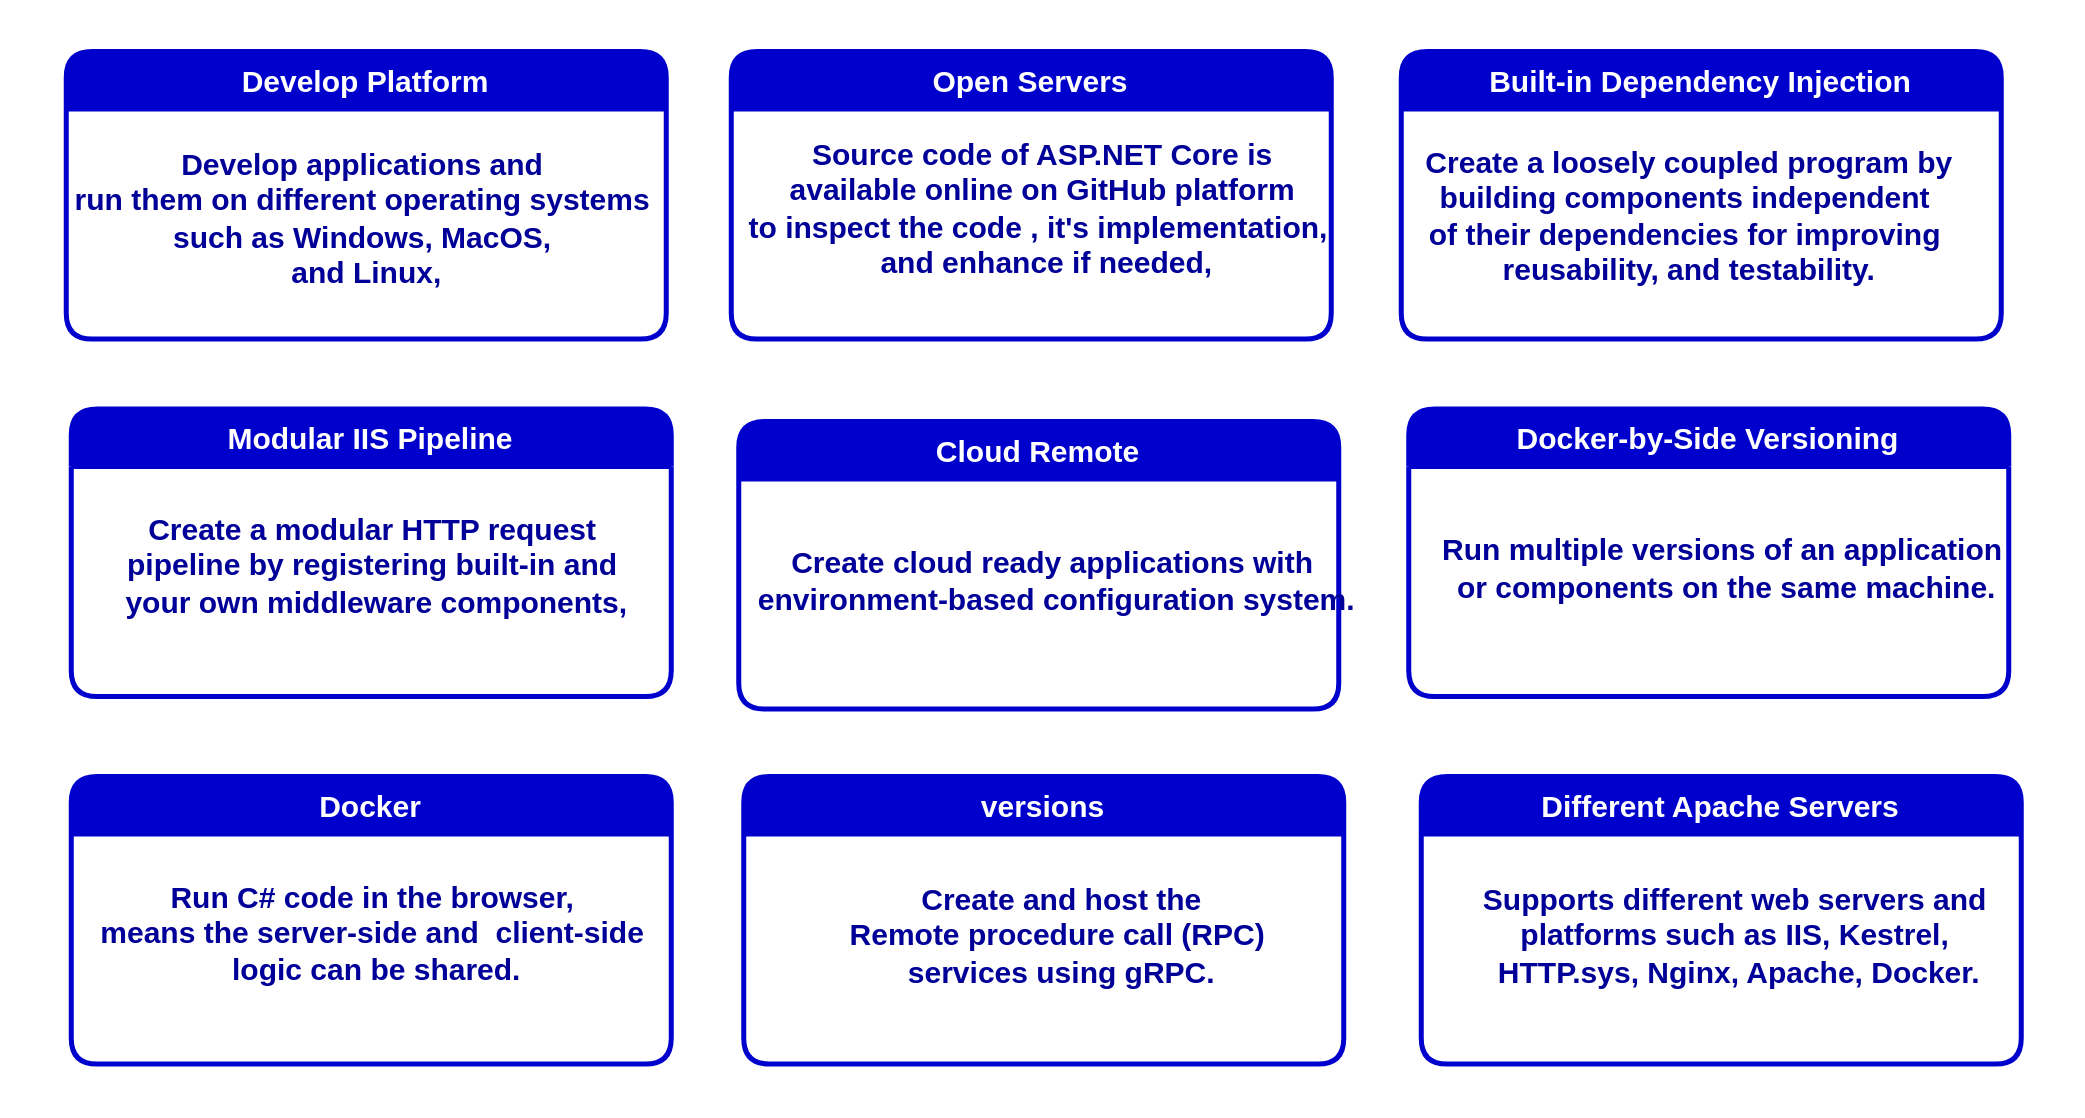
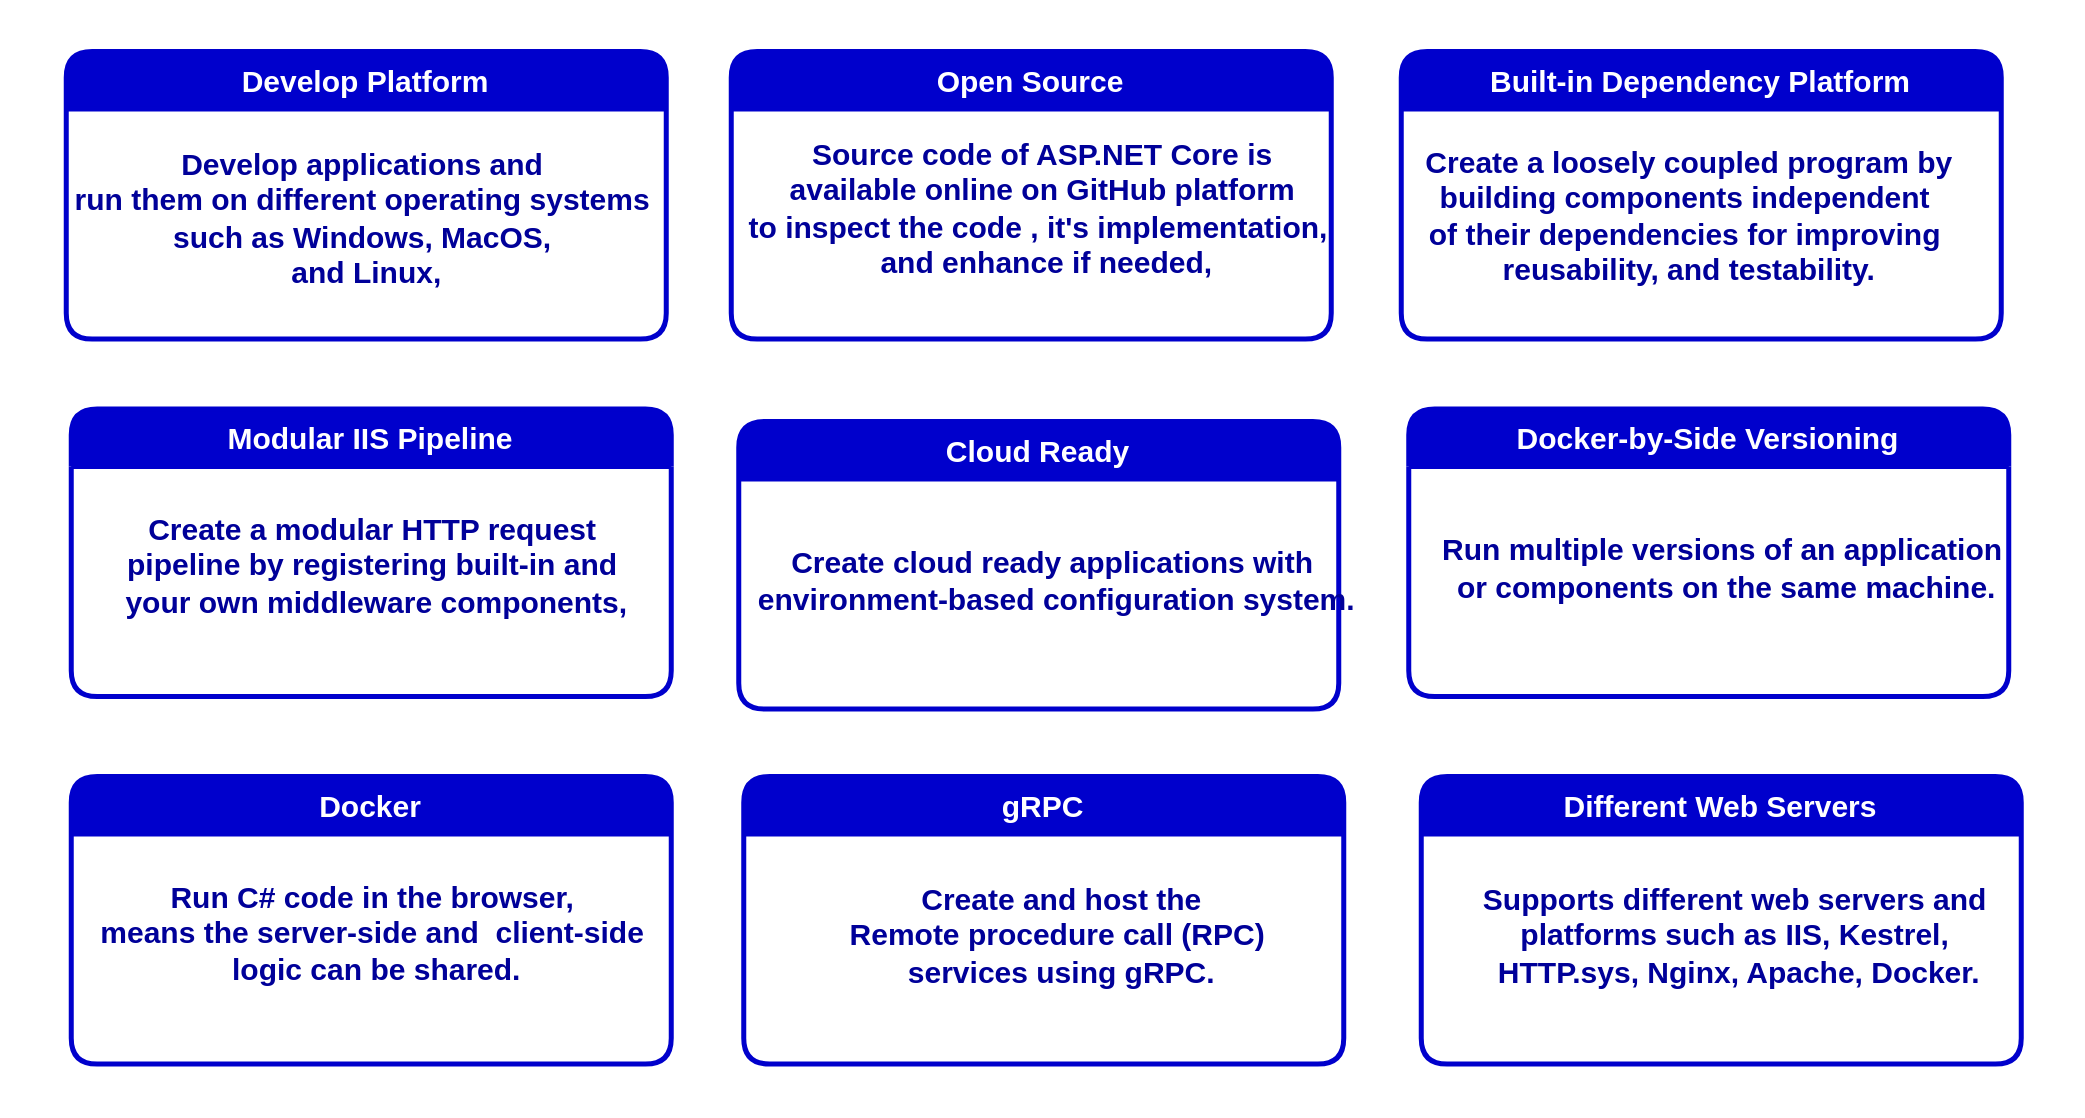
(1030, 81) -> (1030, 81)
(1700, 81) -> (1700, 81)
(1038, 451) -> (1038, 451)
(1043, 806) -> (1043, 806)
(1720, 806) -> (1720, 806)
